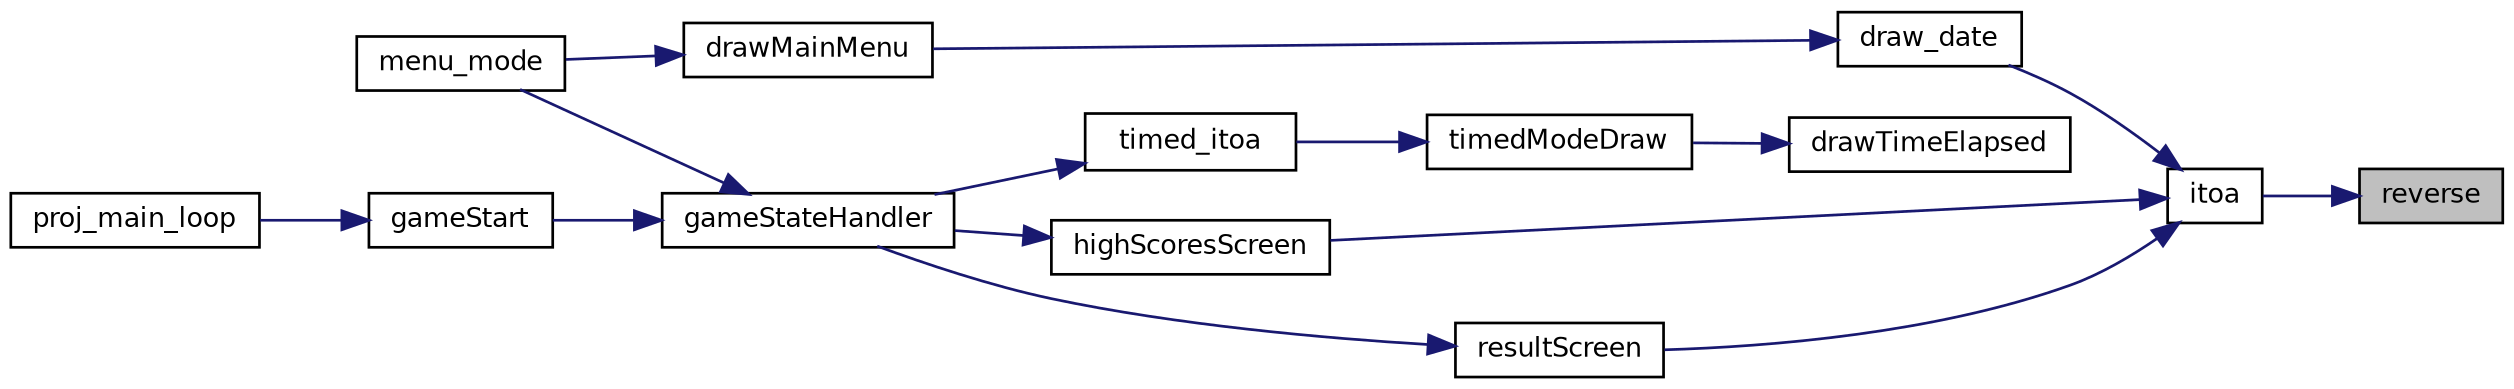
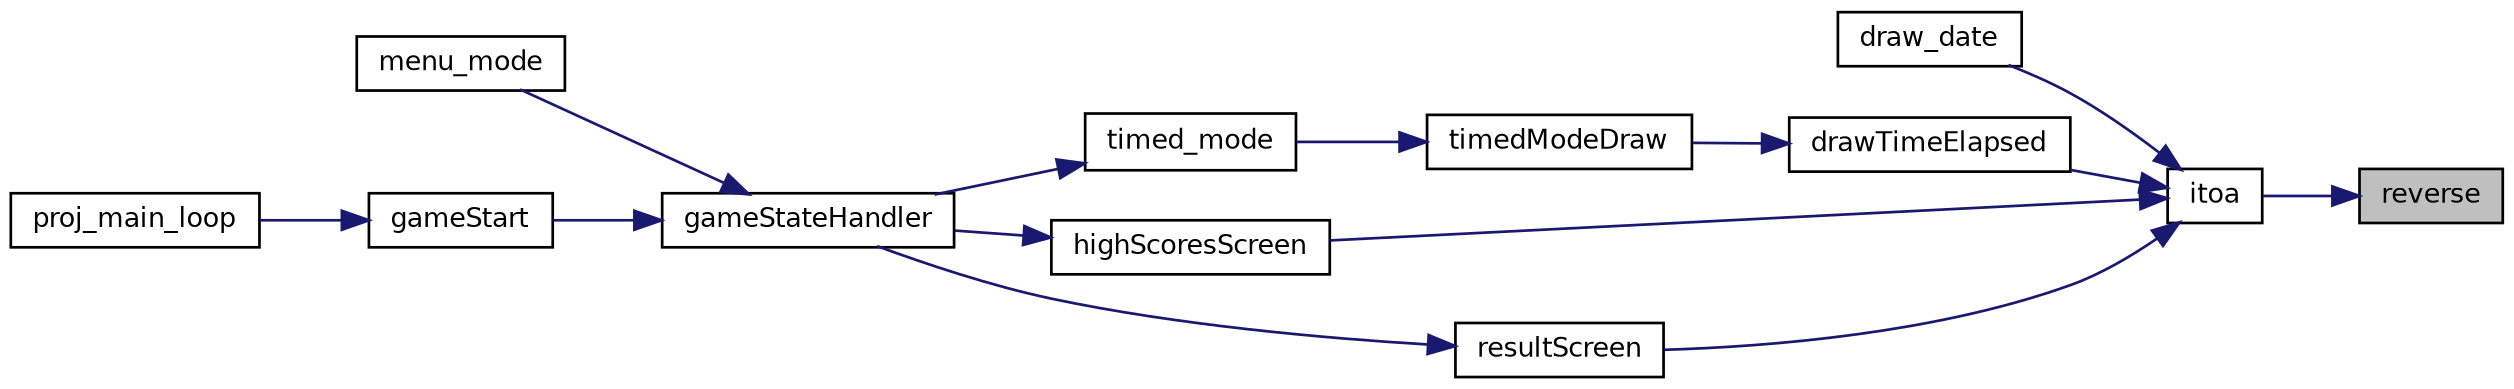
(808, 50) -> none
(1191, 142) -> (1191, 142)
none -> (2105, 176)
